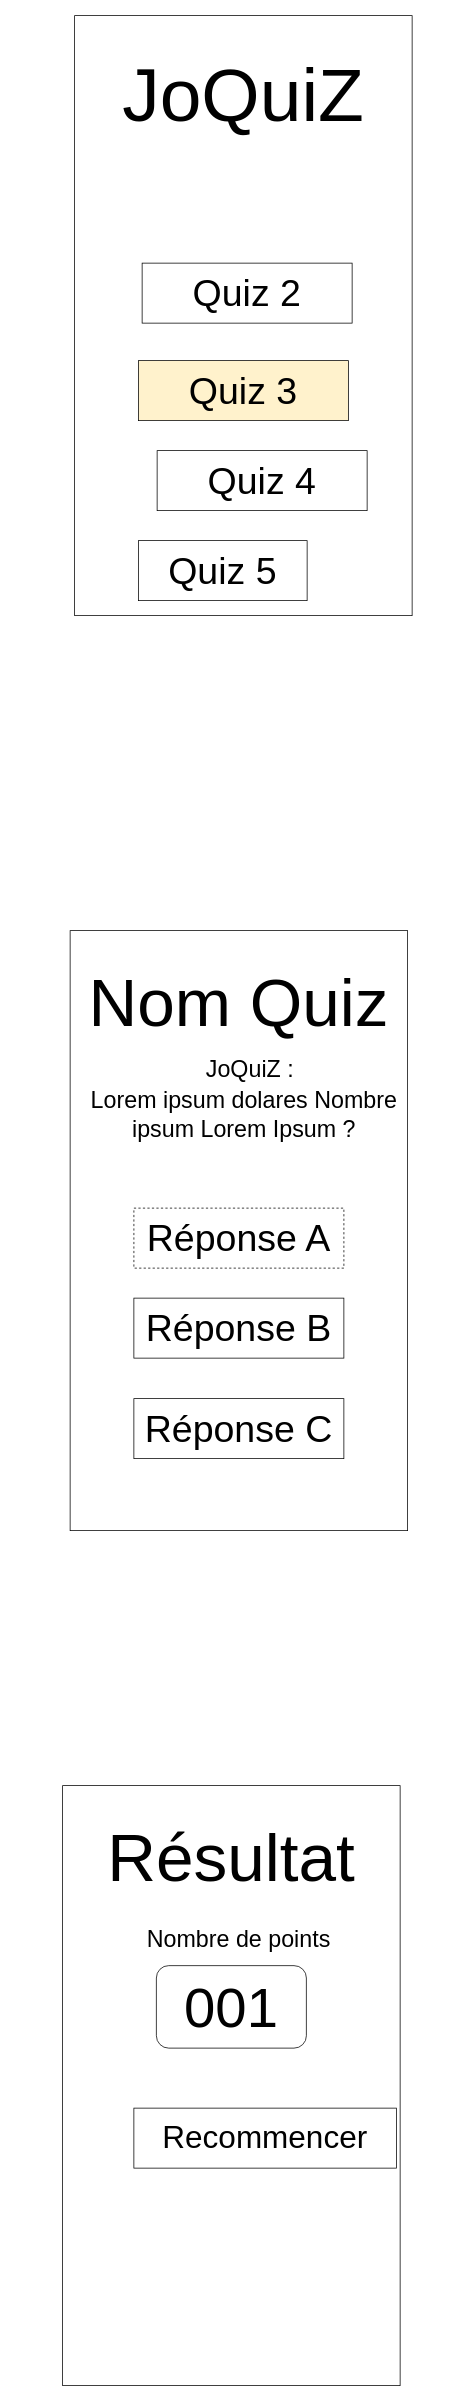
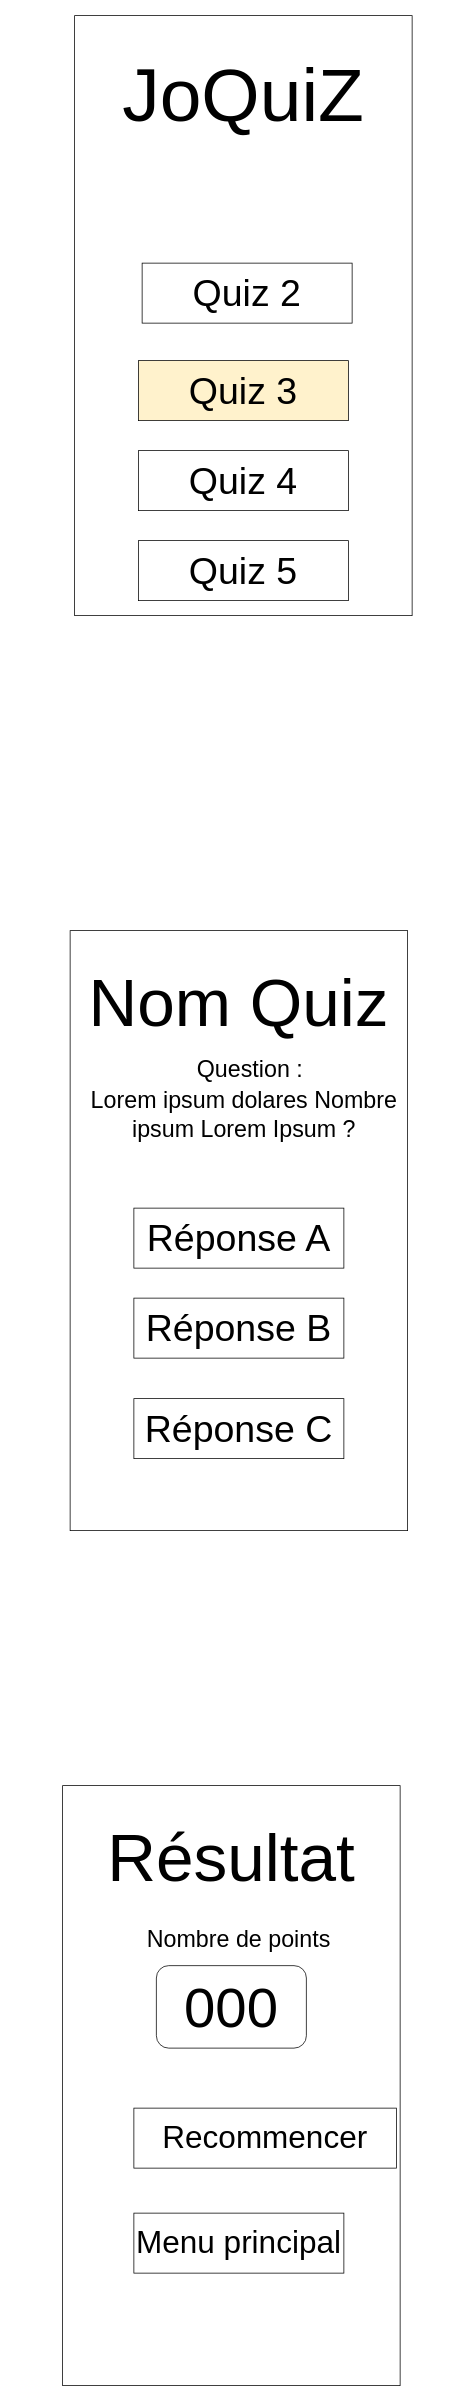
(262, 480) -> (243, 480)
(223, 570) -> (243, 570)
(250, 1069) -> (250, 1069)
(239, 1238) -> (239, 1238)
(231, 2007) -> (231, 2007)
none -> (239, 2243)
